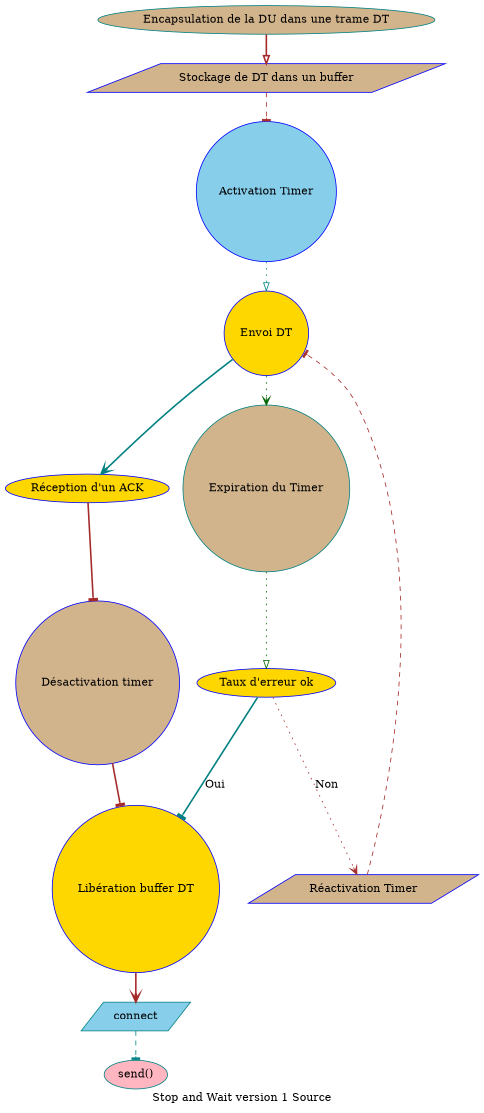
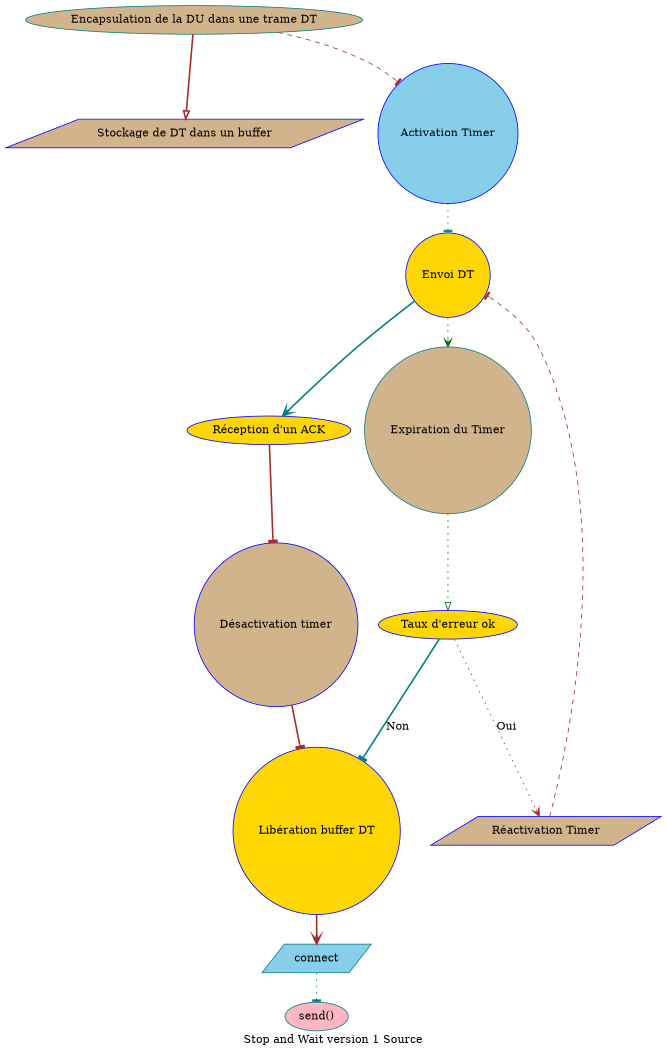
(266, 105) -> (340, 50)
(266, 272) -> (448, 216)
(215, 785) -> (398, 727)
(327, 785) -> (506, 727)
(136, 1044) -> (317, 985)
